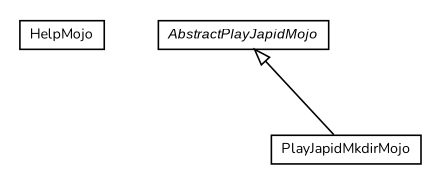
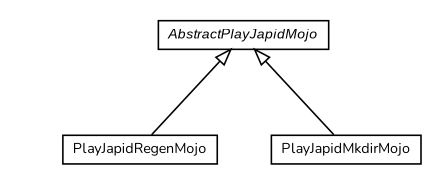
(61, 35) -> none
none -> (139, 150)
